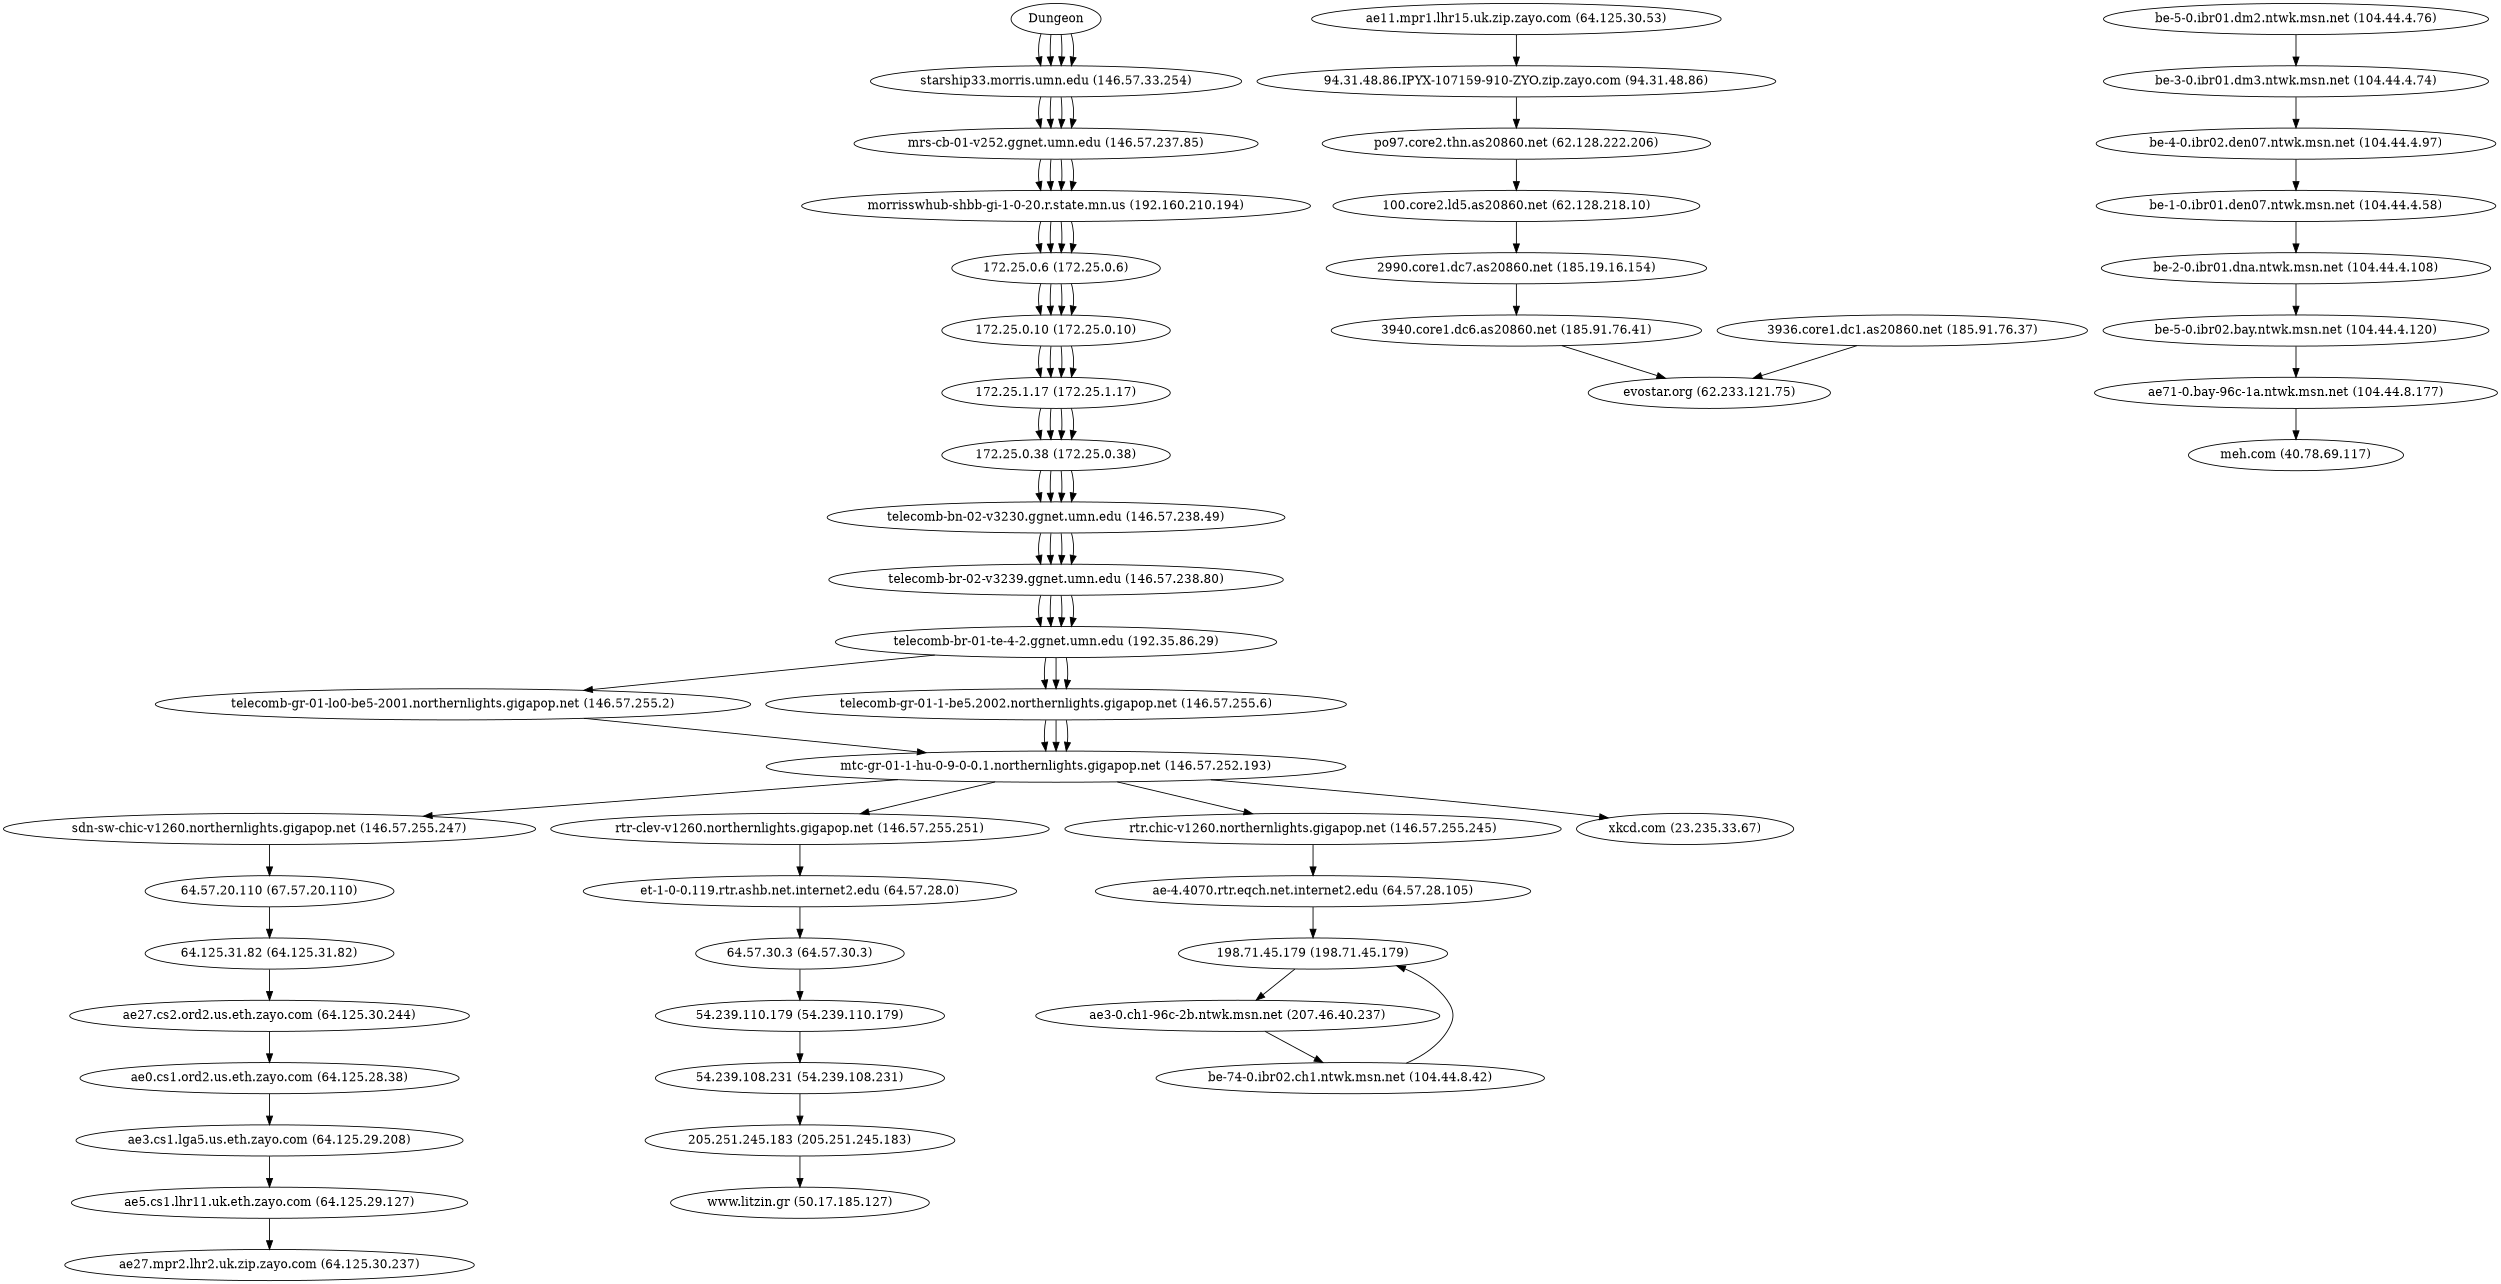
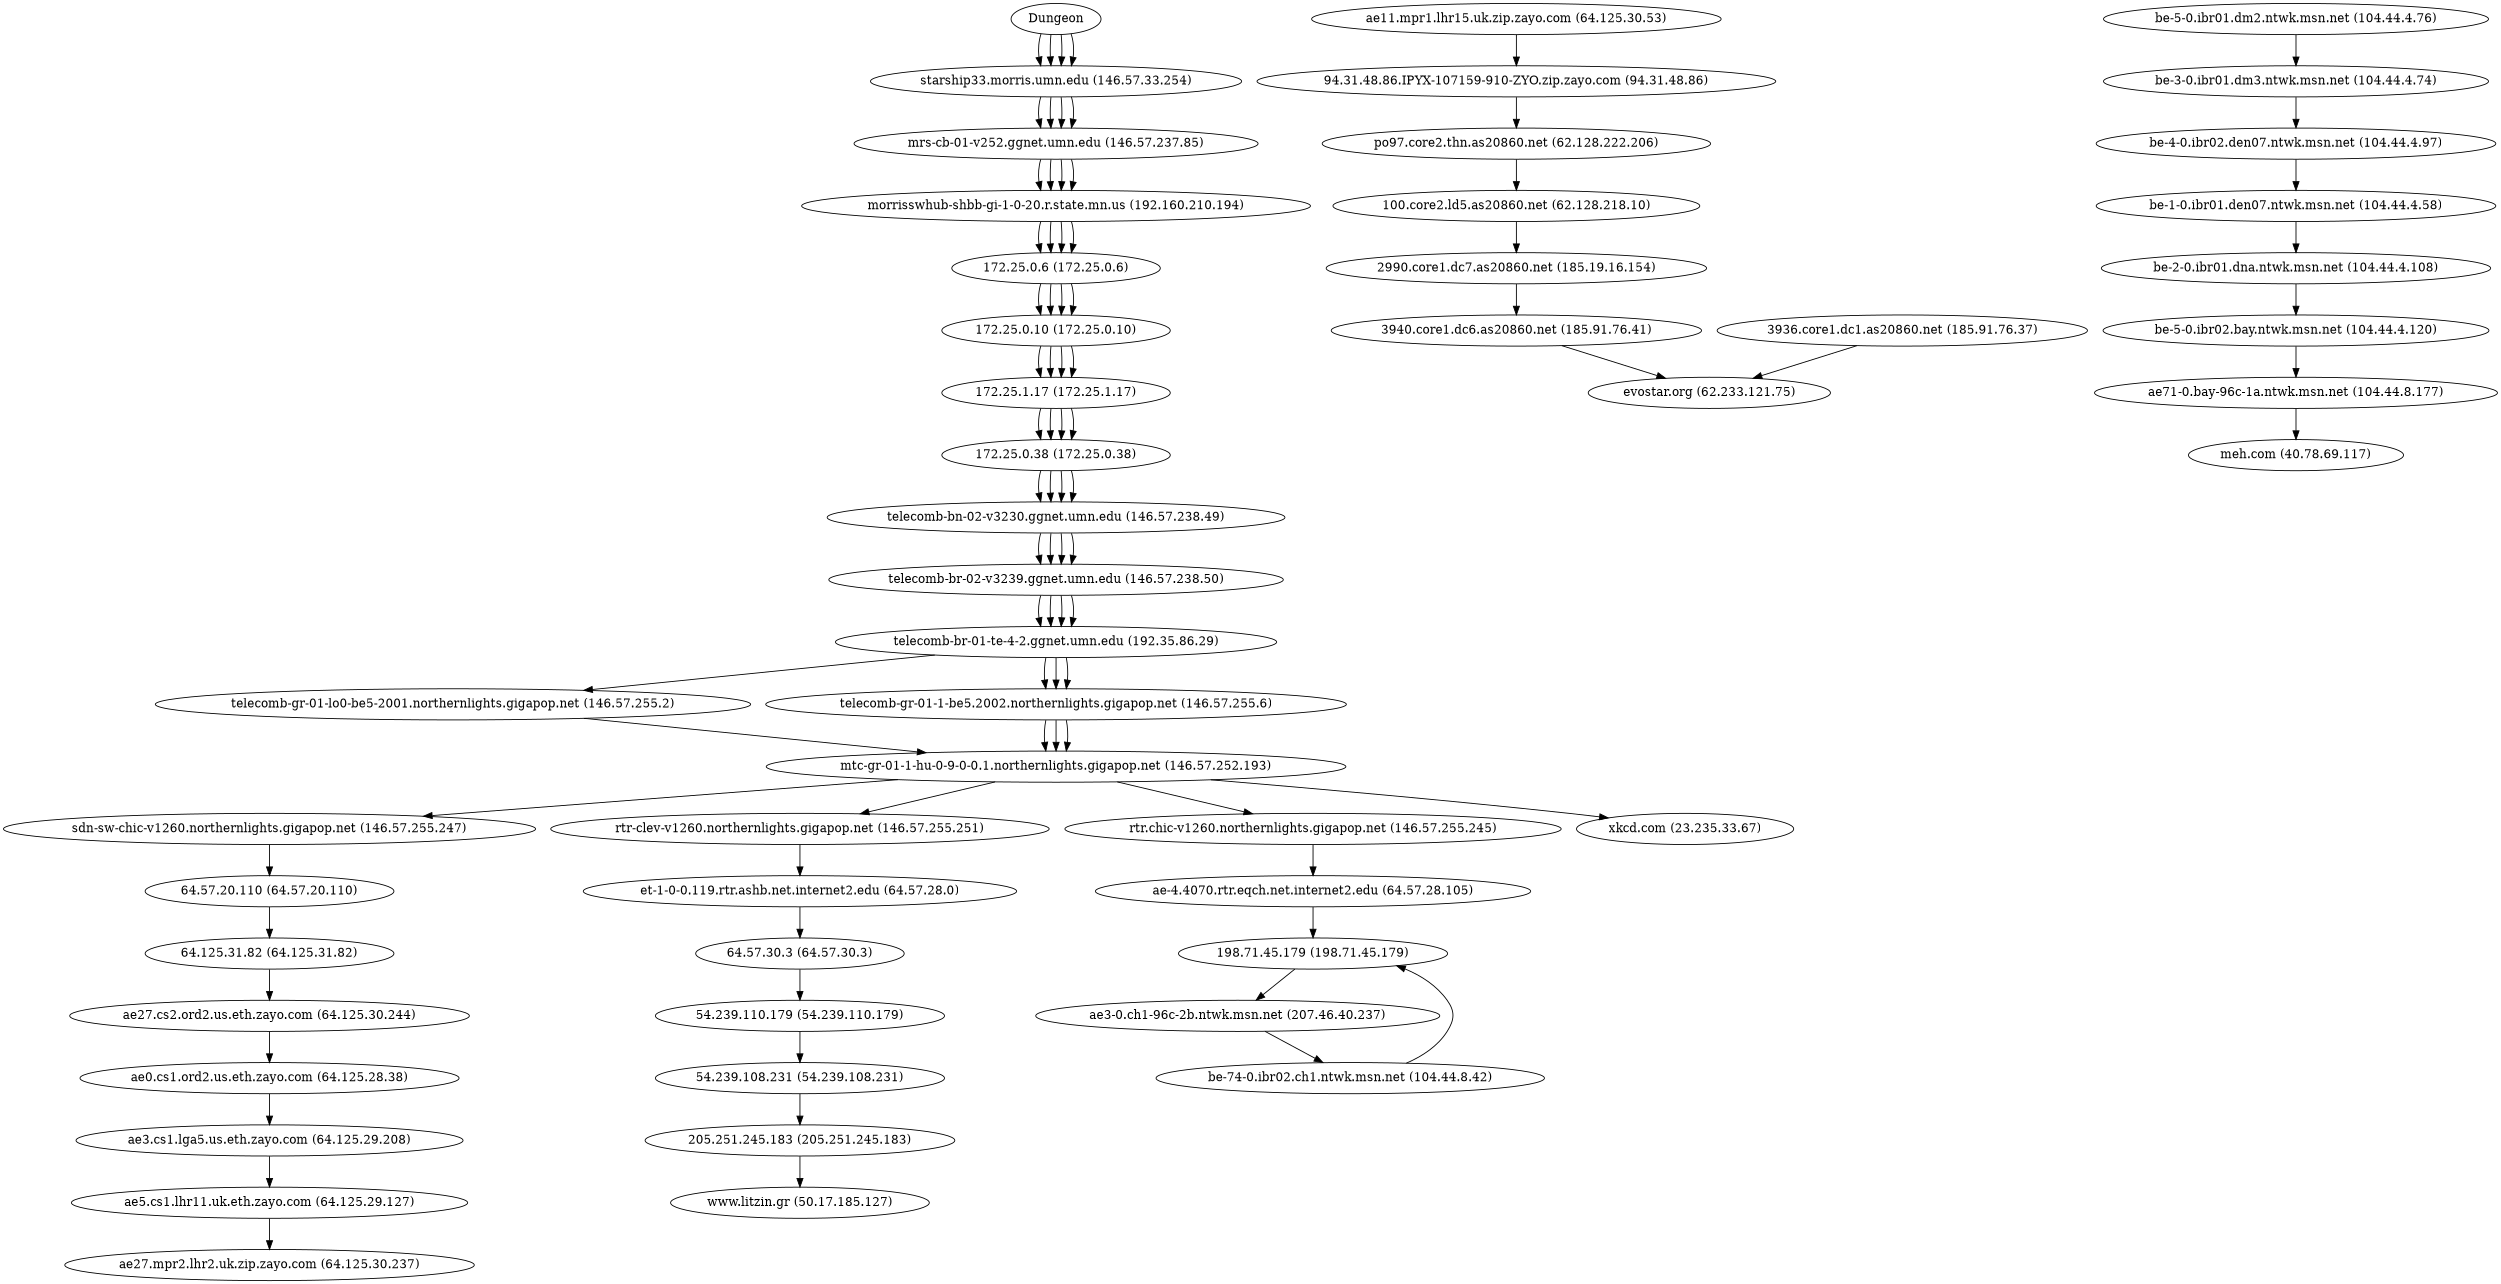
(1056, 580) -> (1056, 580)
(270, 891) -> (270, 891)
